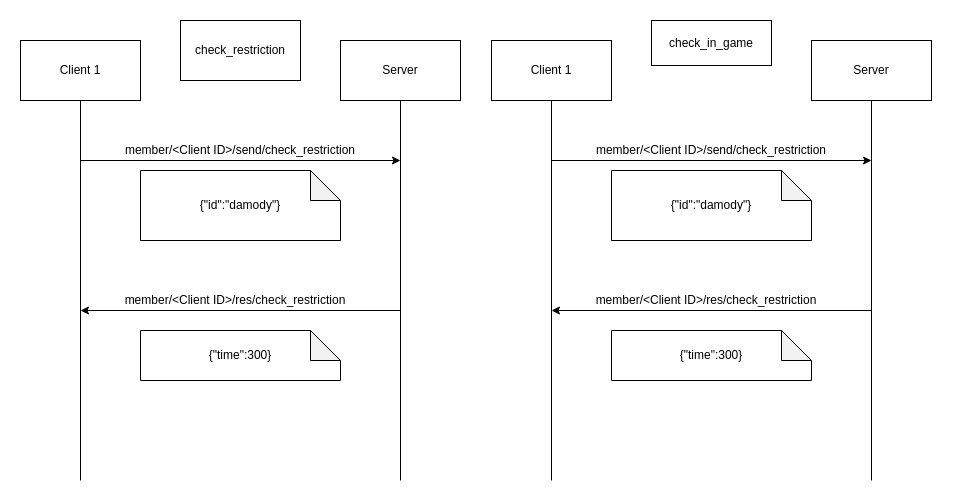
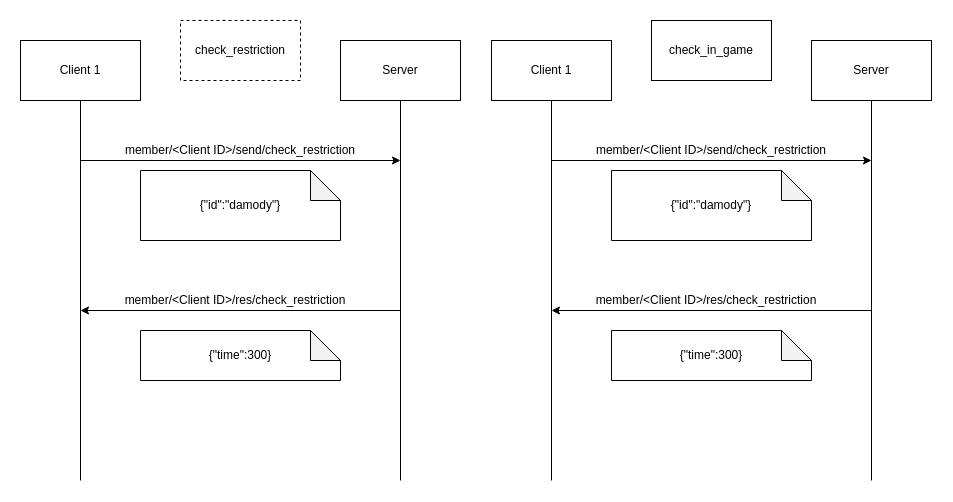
(712, 43) -> (712, 51)
(241, 51) -> (241, 51)
